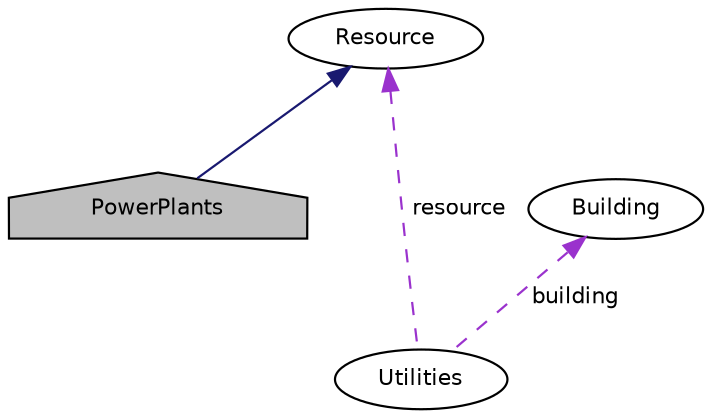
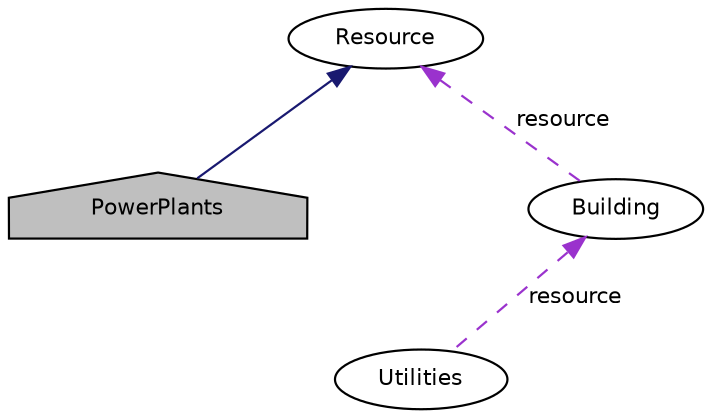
(403, 220) -> (510, 131)
(573, 298) -> (573, 298)
